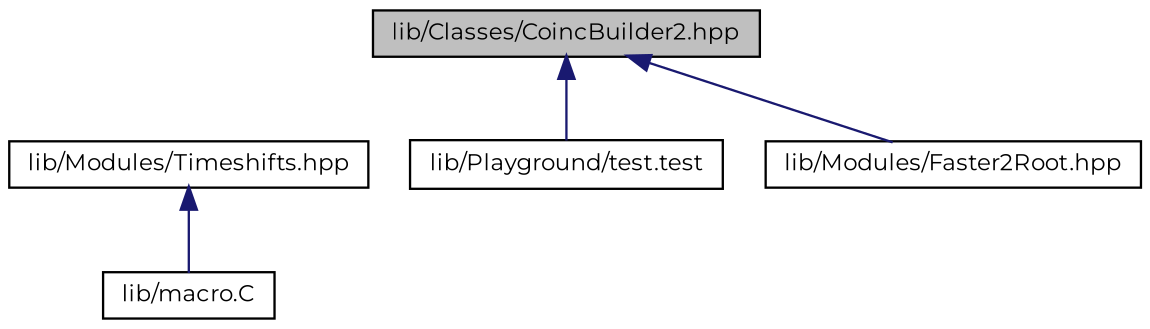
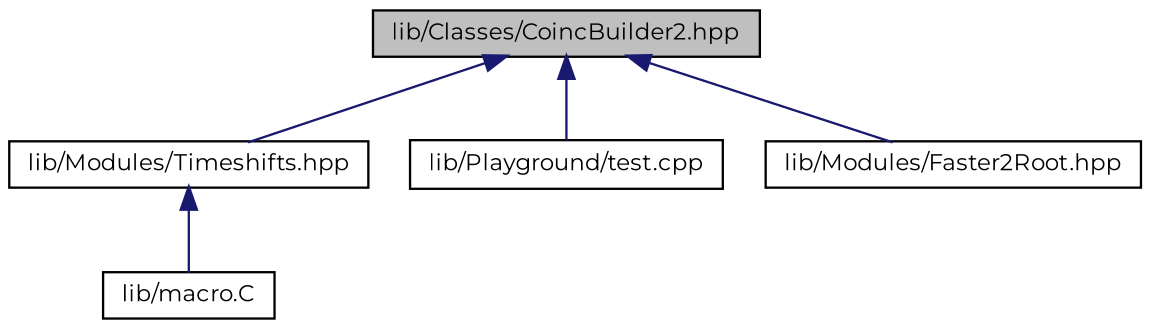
none -> (367, 103)
(566, 164) -> (566, 164)
